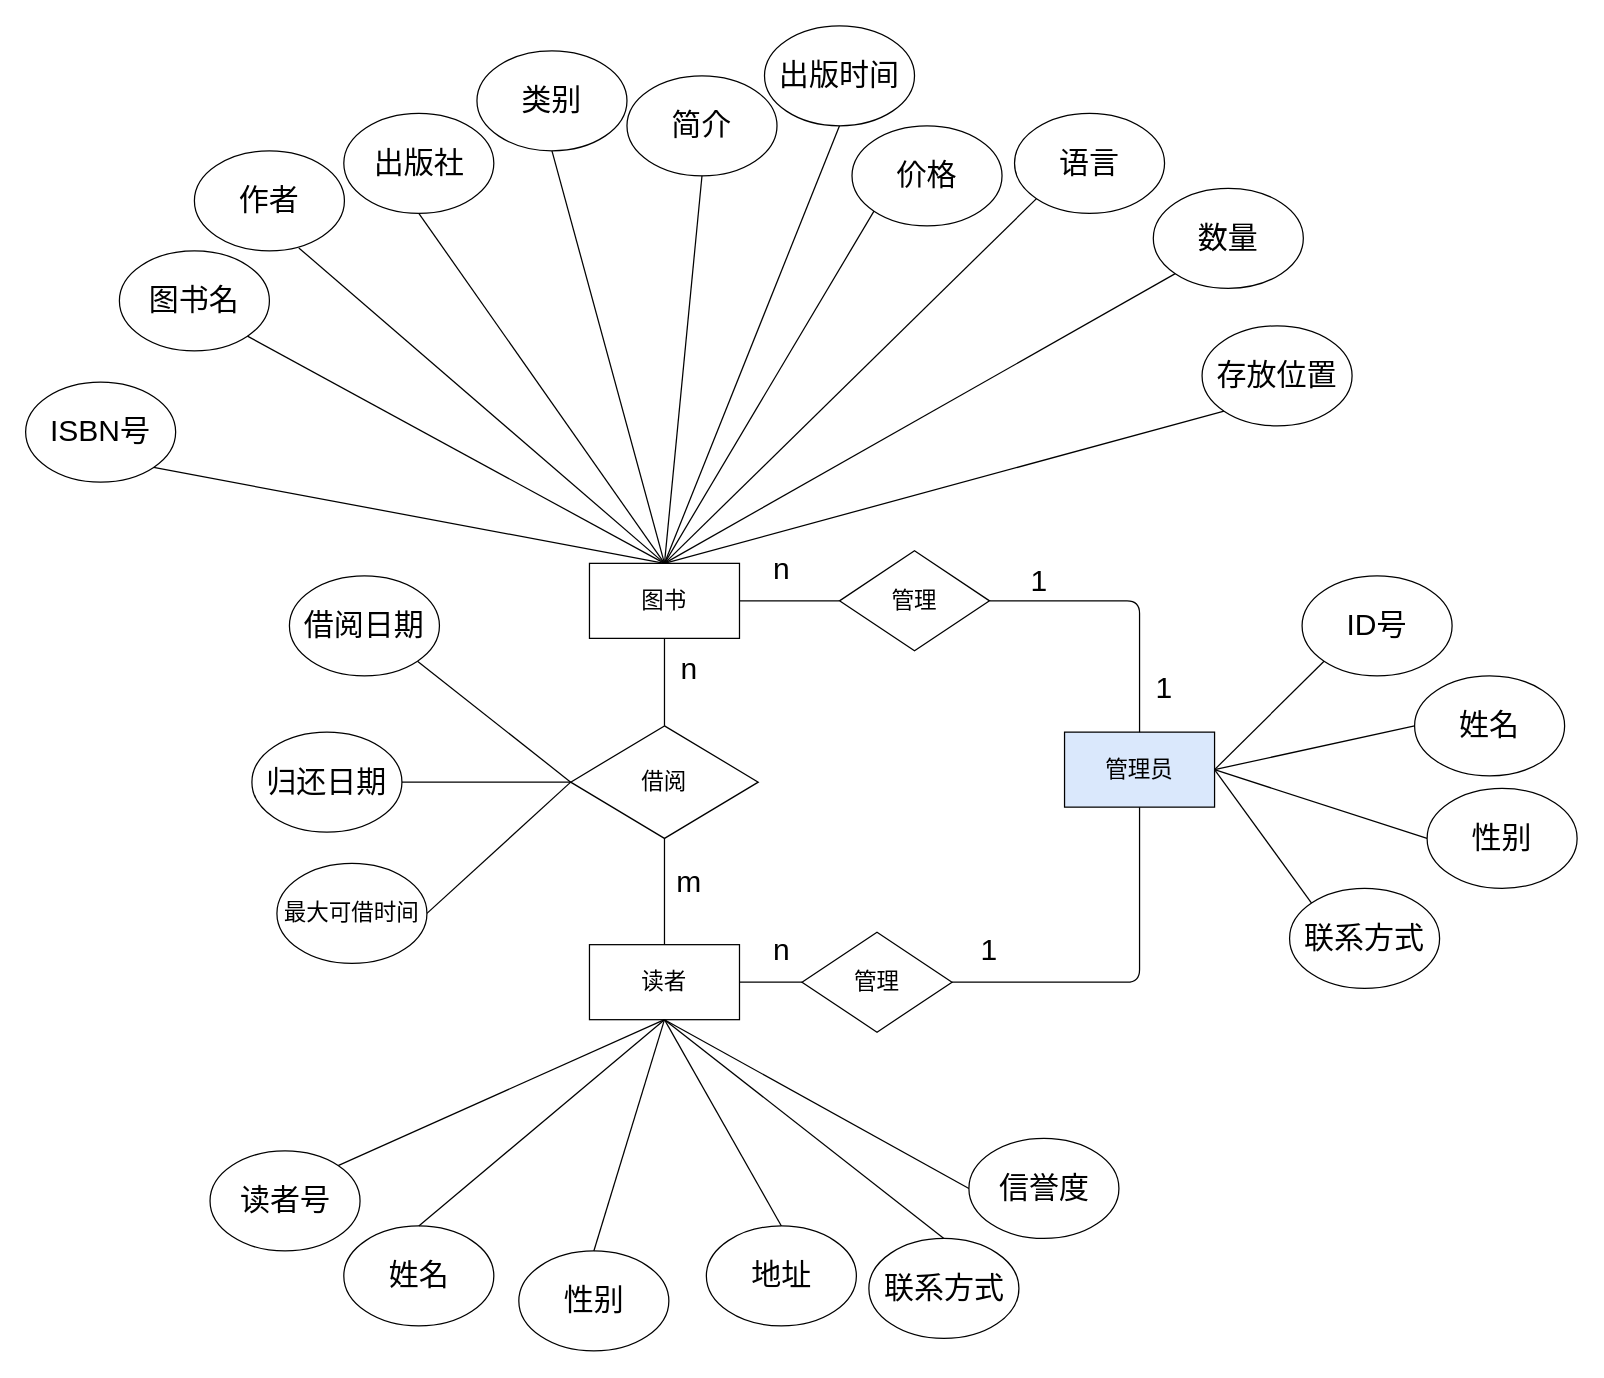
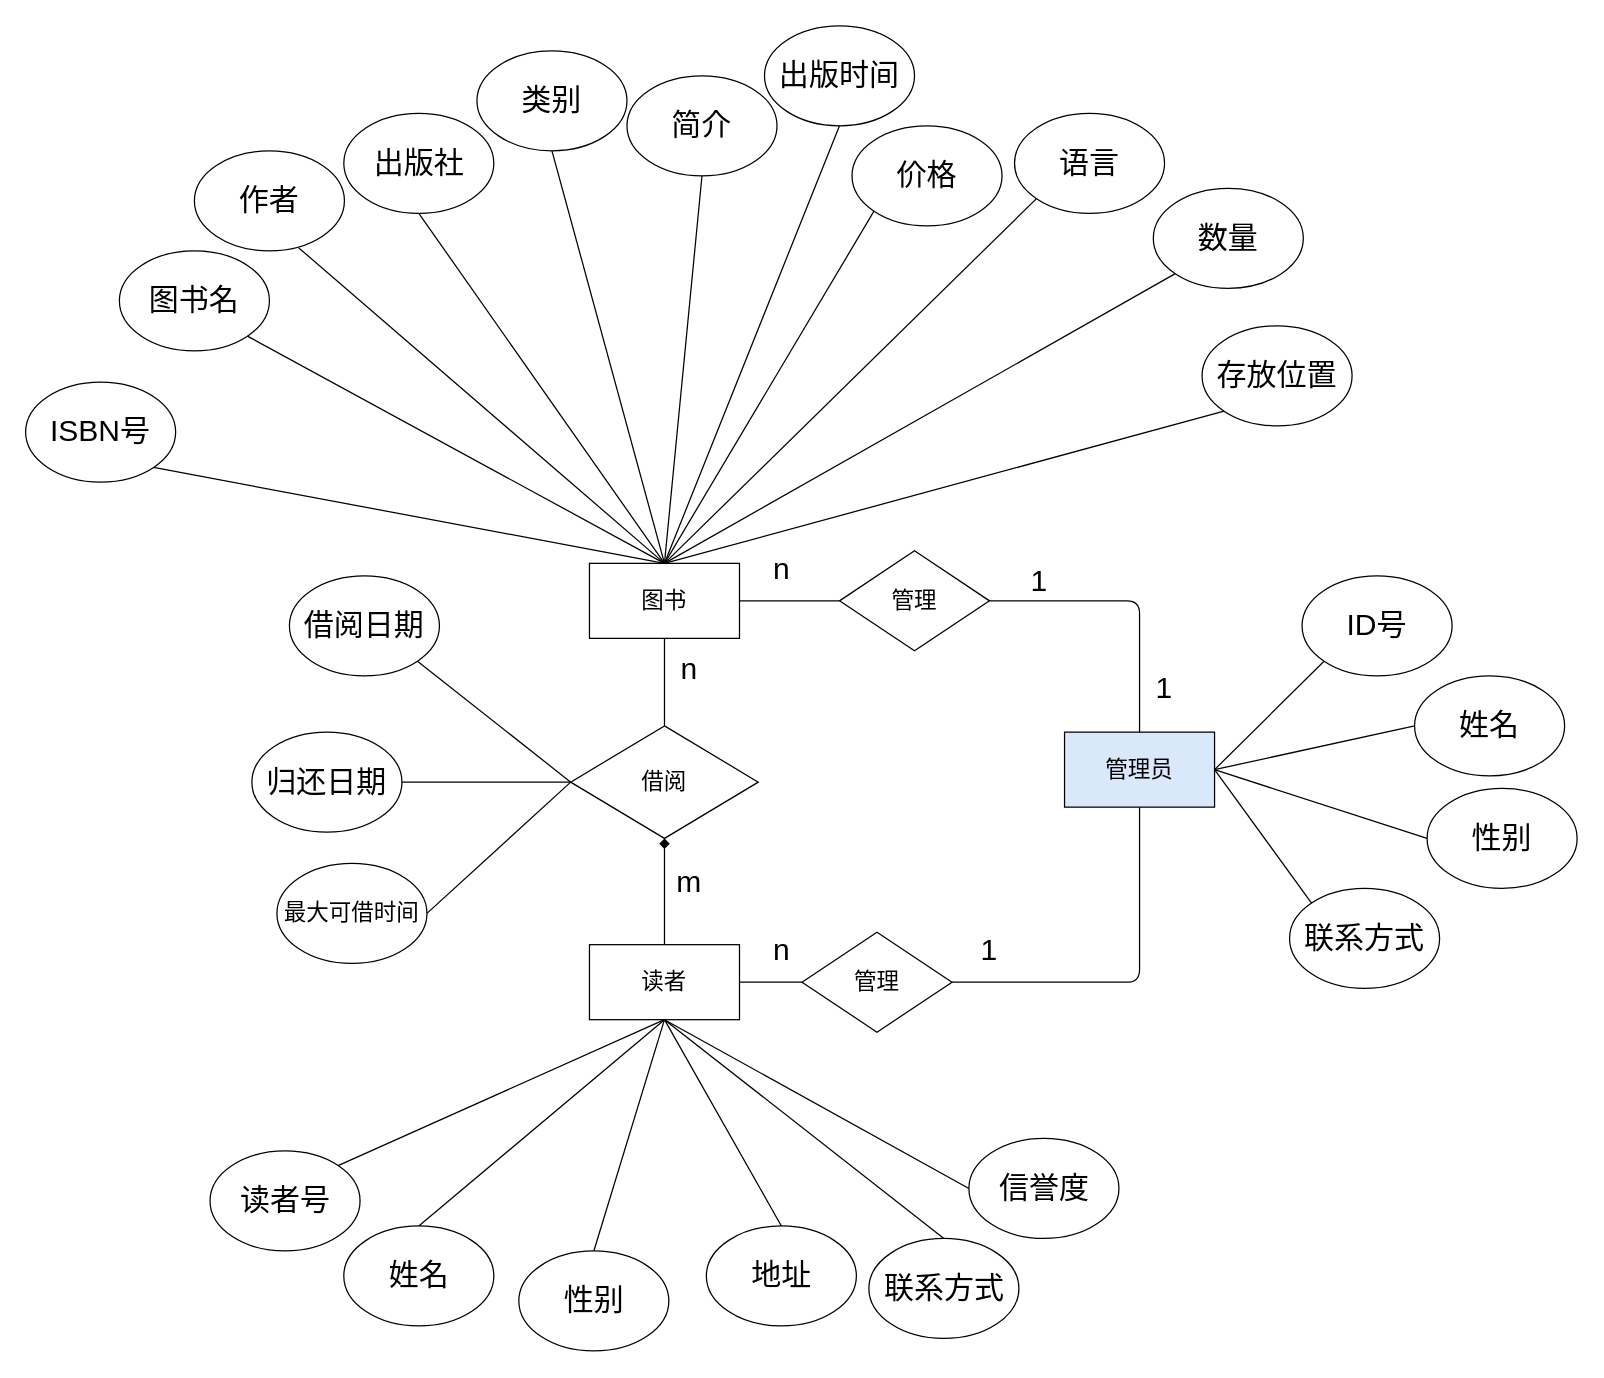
(664, 844) -> (664, 849)
